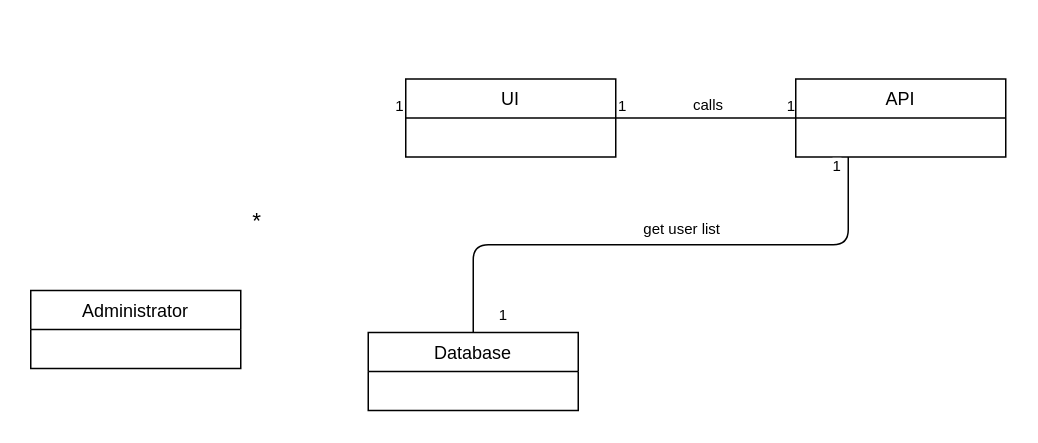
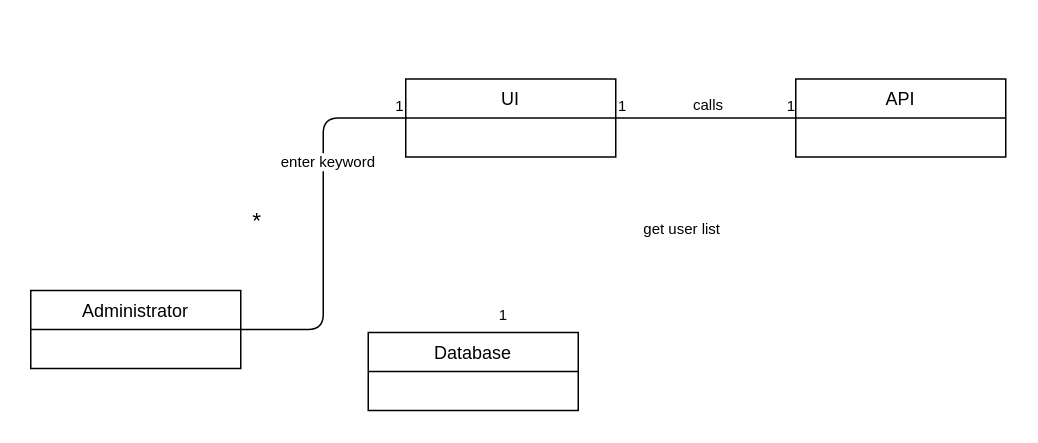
(736, 157) -> (736, 157)
none -> (323, 223)
(662, 245) -> none
